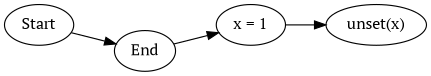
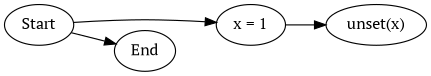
(191, 40) -> (139, 20)
